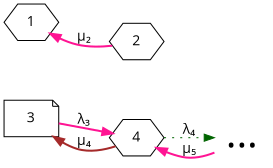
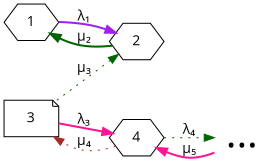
none -> (83, 24)
(85, 46) -> (85, 46)
none -> (83, 80)
(88, 151) -> (88, 151)
